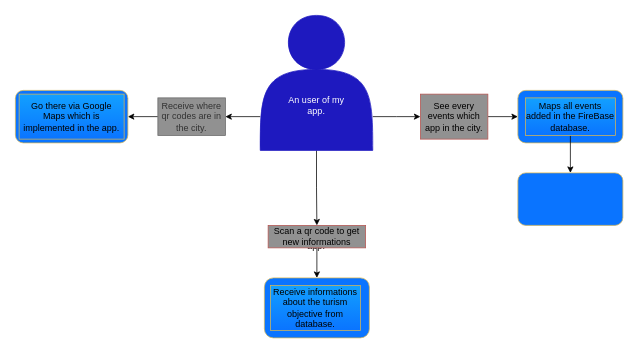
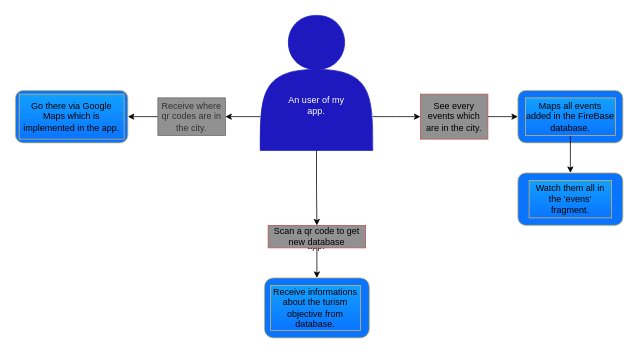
(454, 117) -> (454, 117)
none -> (570, 199)
(317, 237) -> (317, 237)
